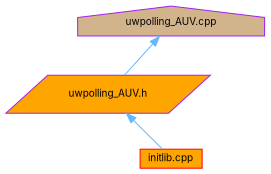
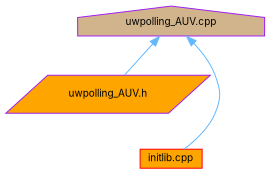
(148, 135) -> (219, 99)
